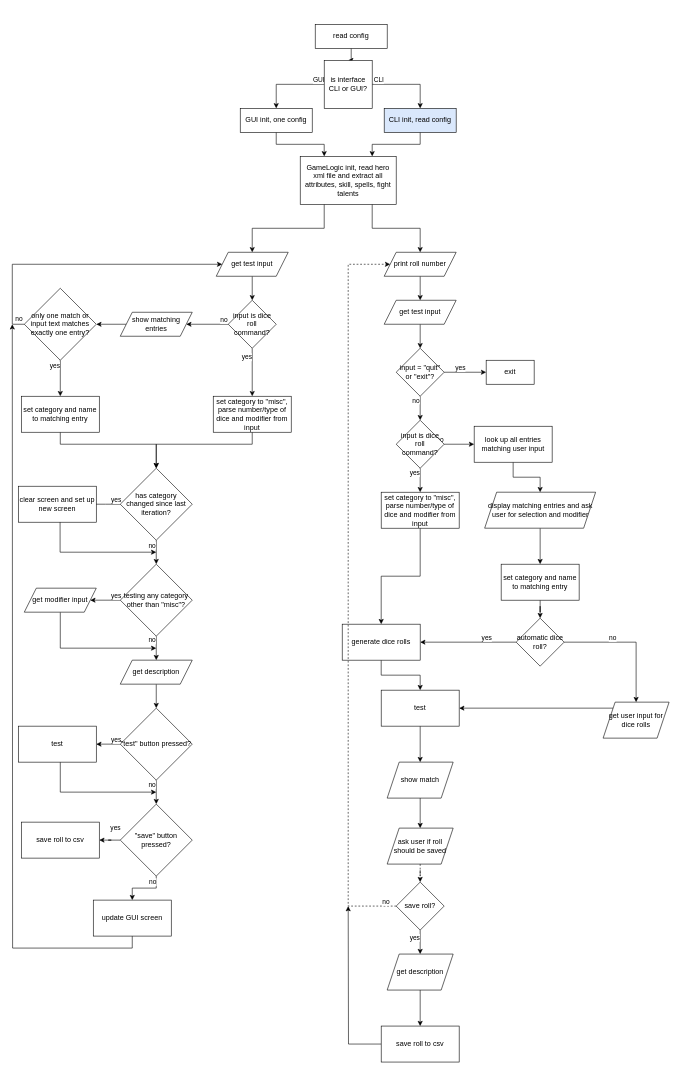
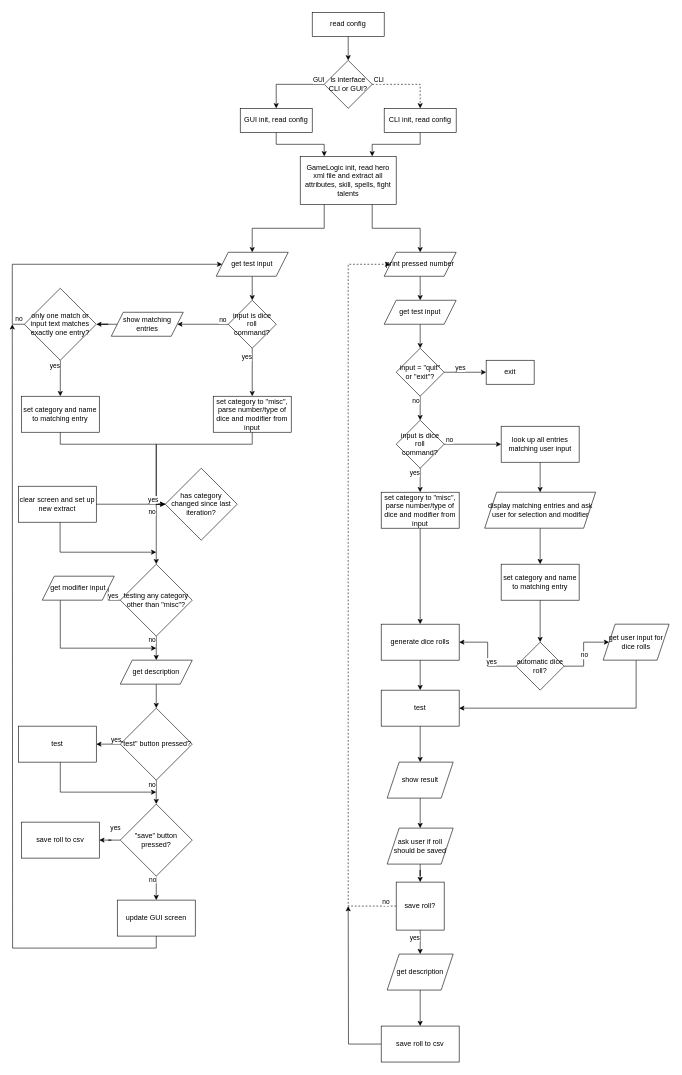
(351, 36) -> (348, 24)
(348, 84) -> (348, 84)
(406, 84) -> (406, 84)
(276, 120) -> (276, 120)
(420, 120) -> (420, 120)
(420, 264) -> (420, 264)
(156, 324) -> (147, 324)
(513, 444) -> (540, 444)
(57, 504) -> (57, 504)
(156, 504) -> (201, 504)
(60, 600) -> (78, 588)
(381, 642) -> (420, 642)
(540, 642) -> (540, 666)
(636, 720) -> (636, 642)
(420, 780) -> (420, 780)
(420, 875) -> (420, 875)
(420, 906) -> (420, 906)
(132, 918) -> (156, 918)
